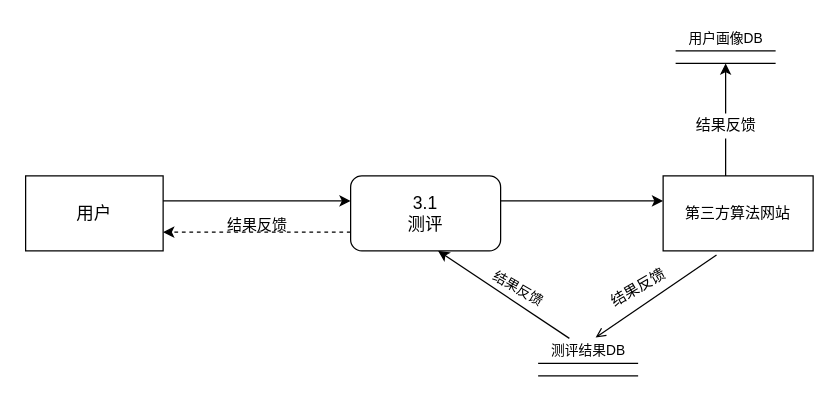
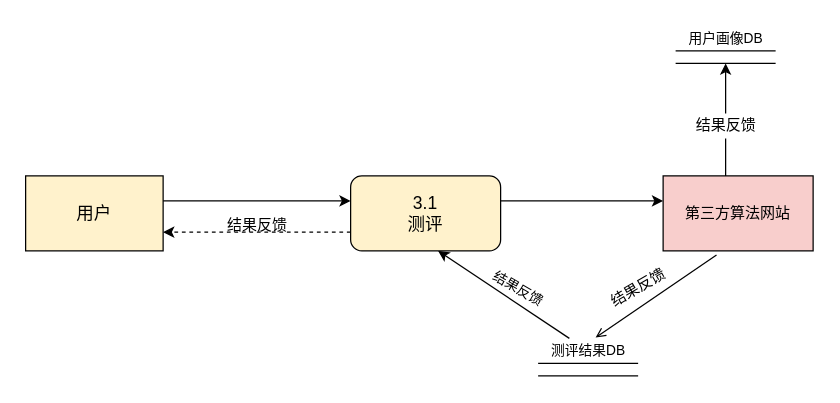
(94, 213) -> (94, 213)
(426, 213) -> (426, 213)
(738, 213) -> (738, 213)
